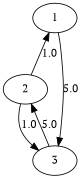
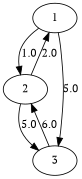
none -> (23, 44)
(50, 54) -> (50, 54)
(29, 125) -> (29, 125)
(50, 125) -> (50, 125)
